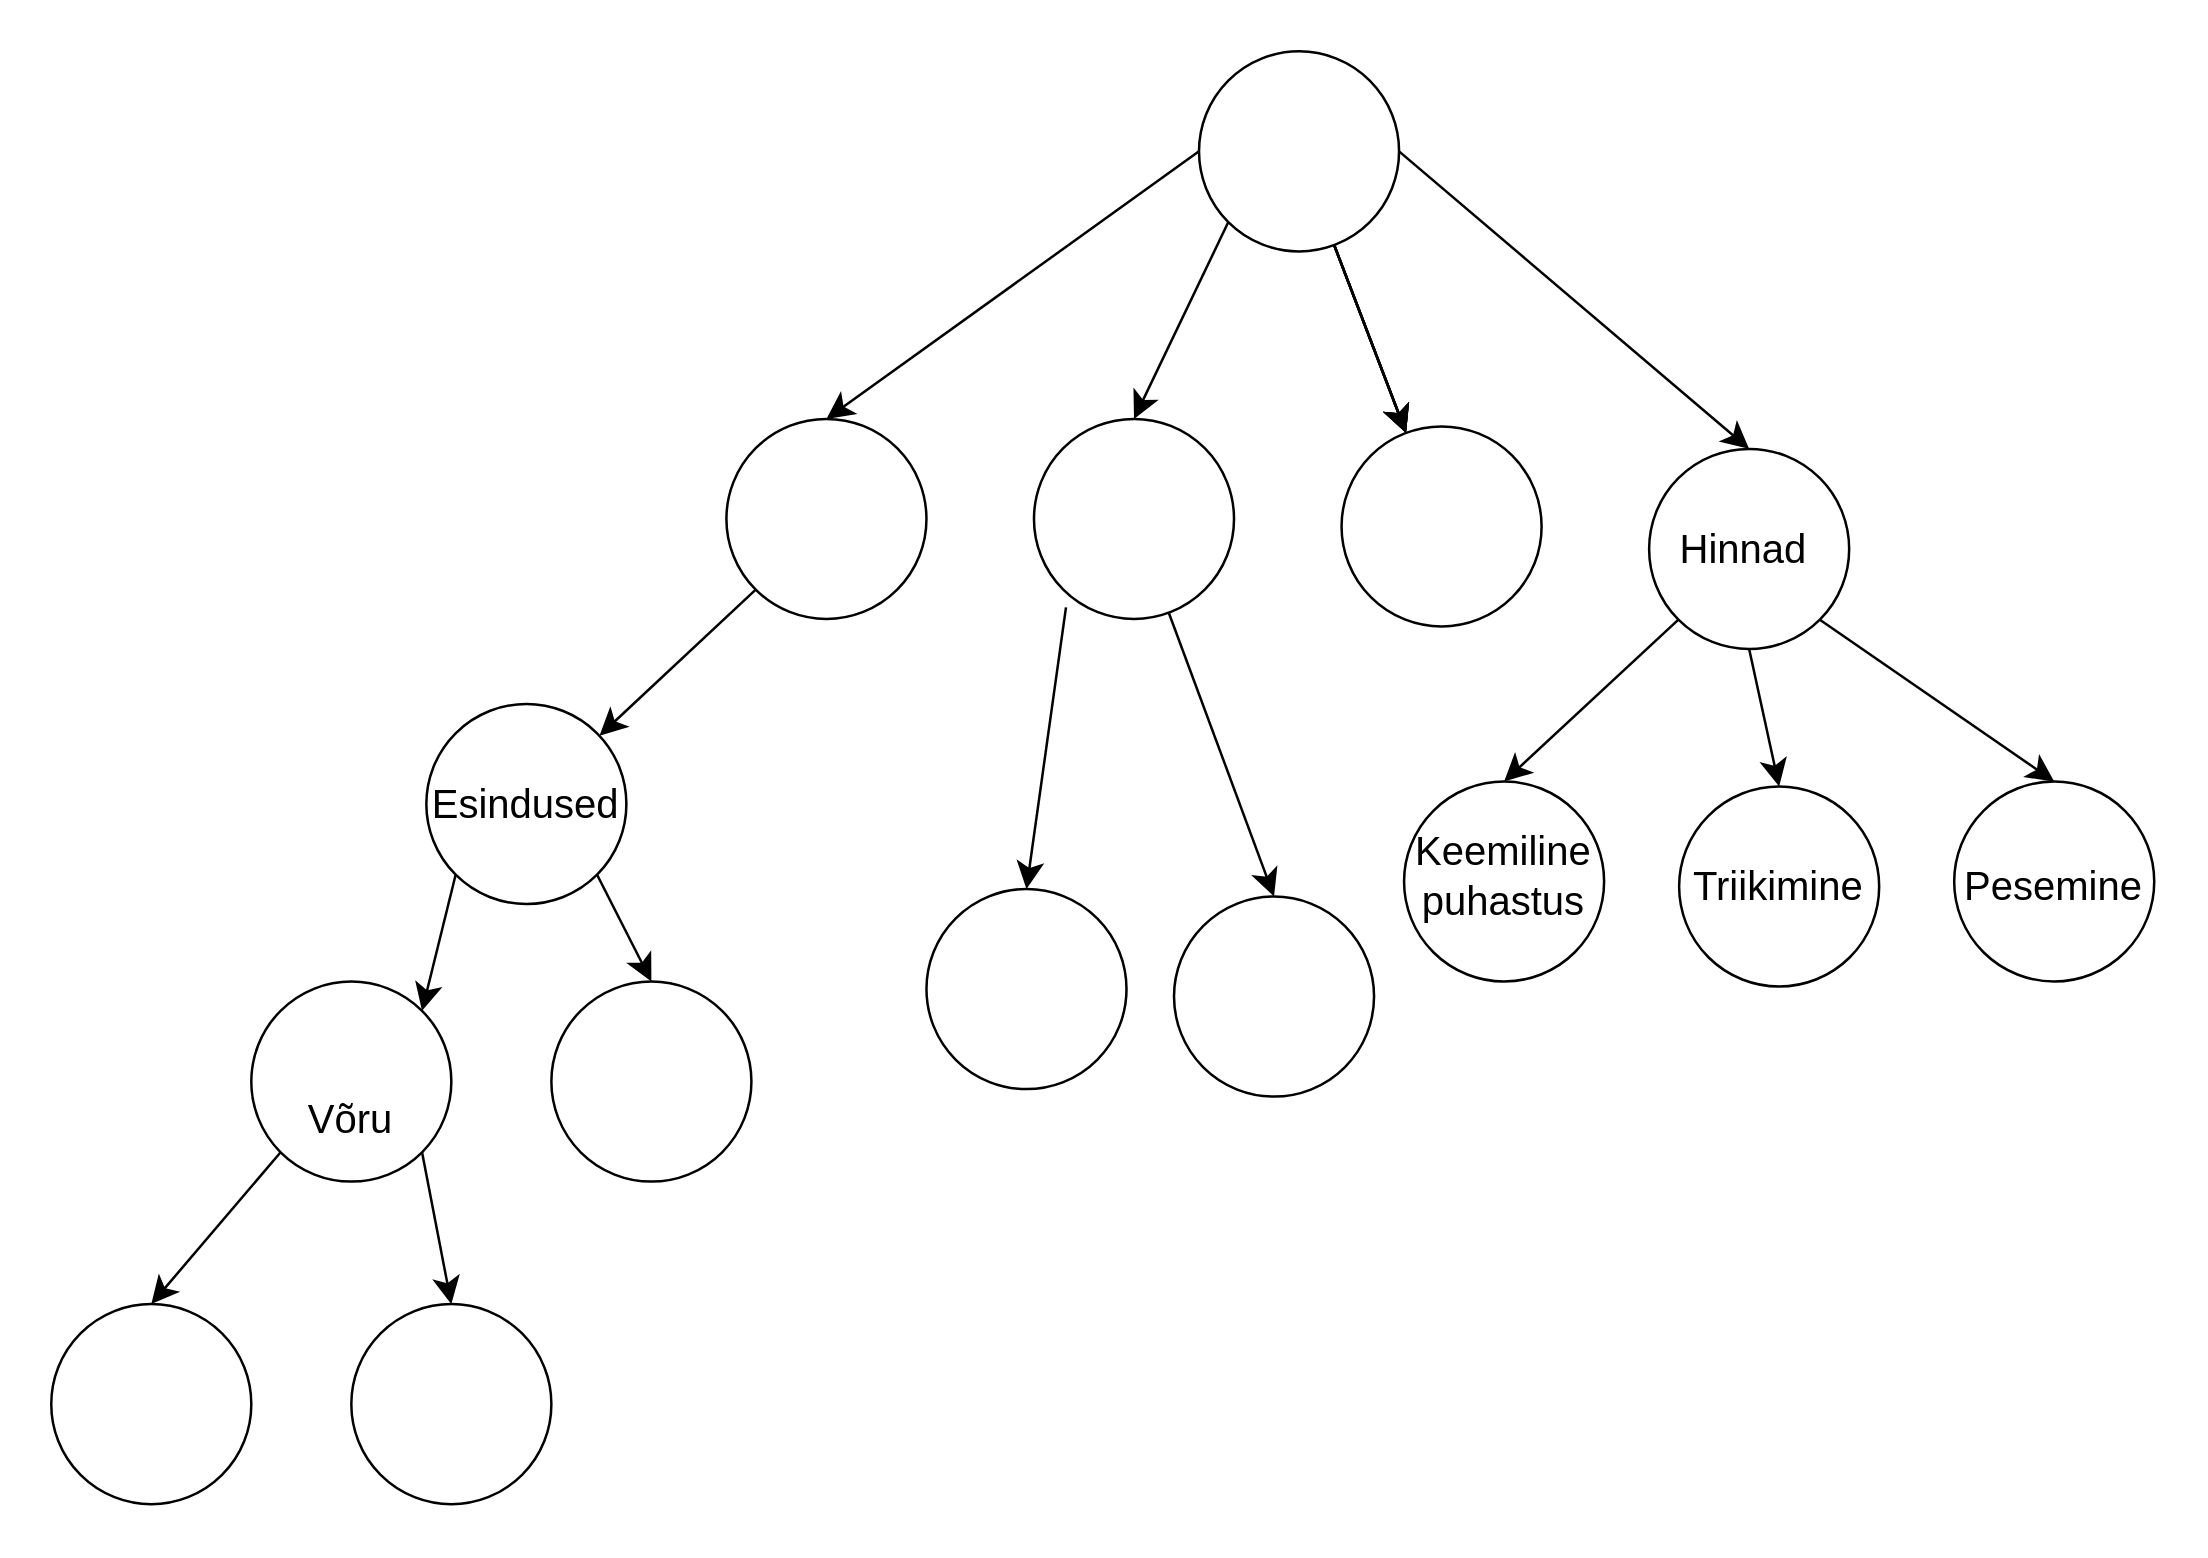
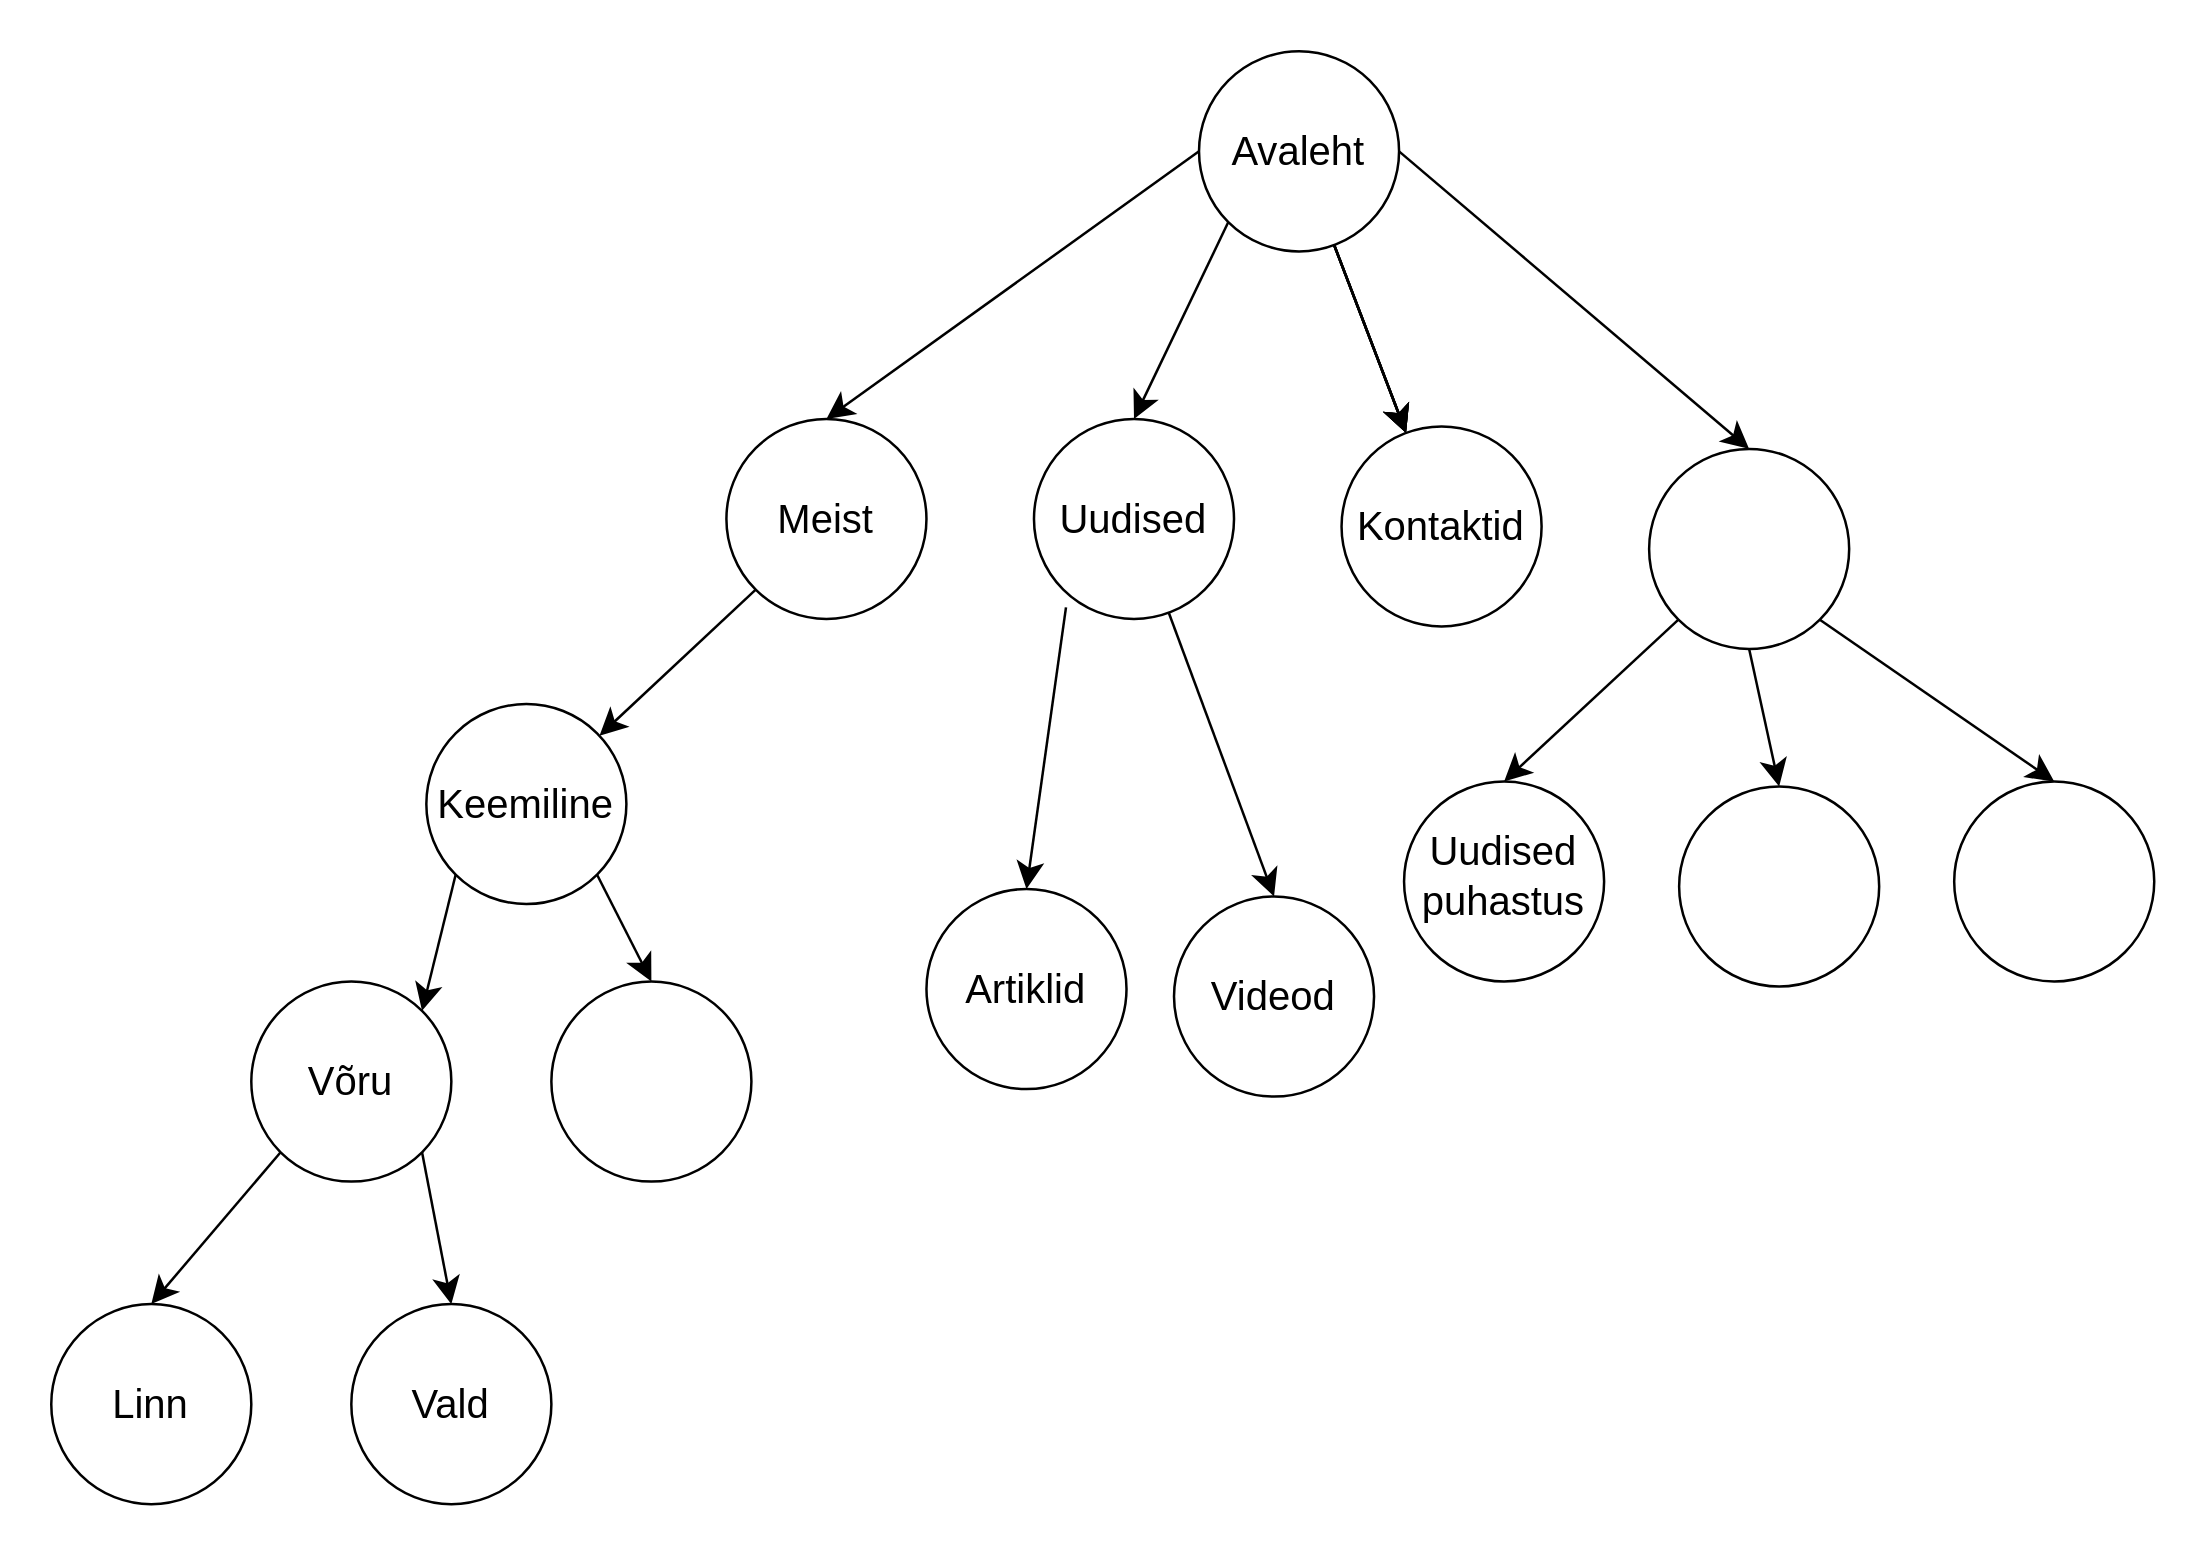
none -> (1299, 151)
none -> (826, 519)
none -> (1134, 519)
none -> (1441, 526)
(1744, 549) -> none
(526, 804) -> (526, 804)
(1504, 876) -> (1504, 876)
(1779, 886) -> none
(2054, 886) -> none
none -> (1026, 989)
none -> (1274, 996)
(351, 1119) -> (351, 1081)
none -> (151, 1404)
none -> (451, 1404)
